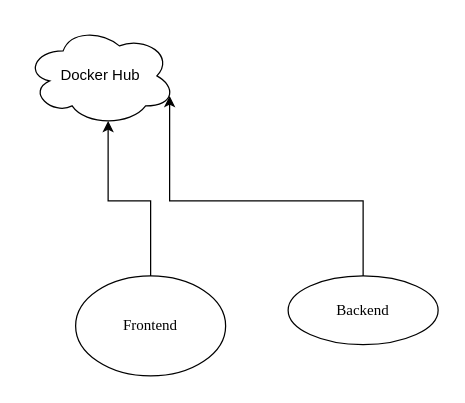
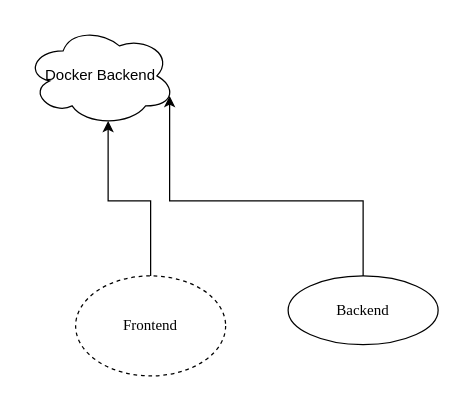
(101, 76) -> (101, 76)
(151, 326) -> (151, 326)
